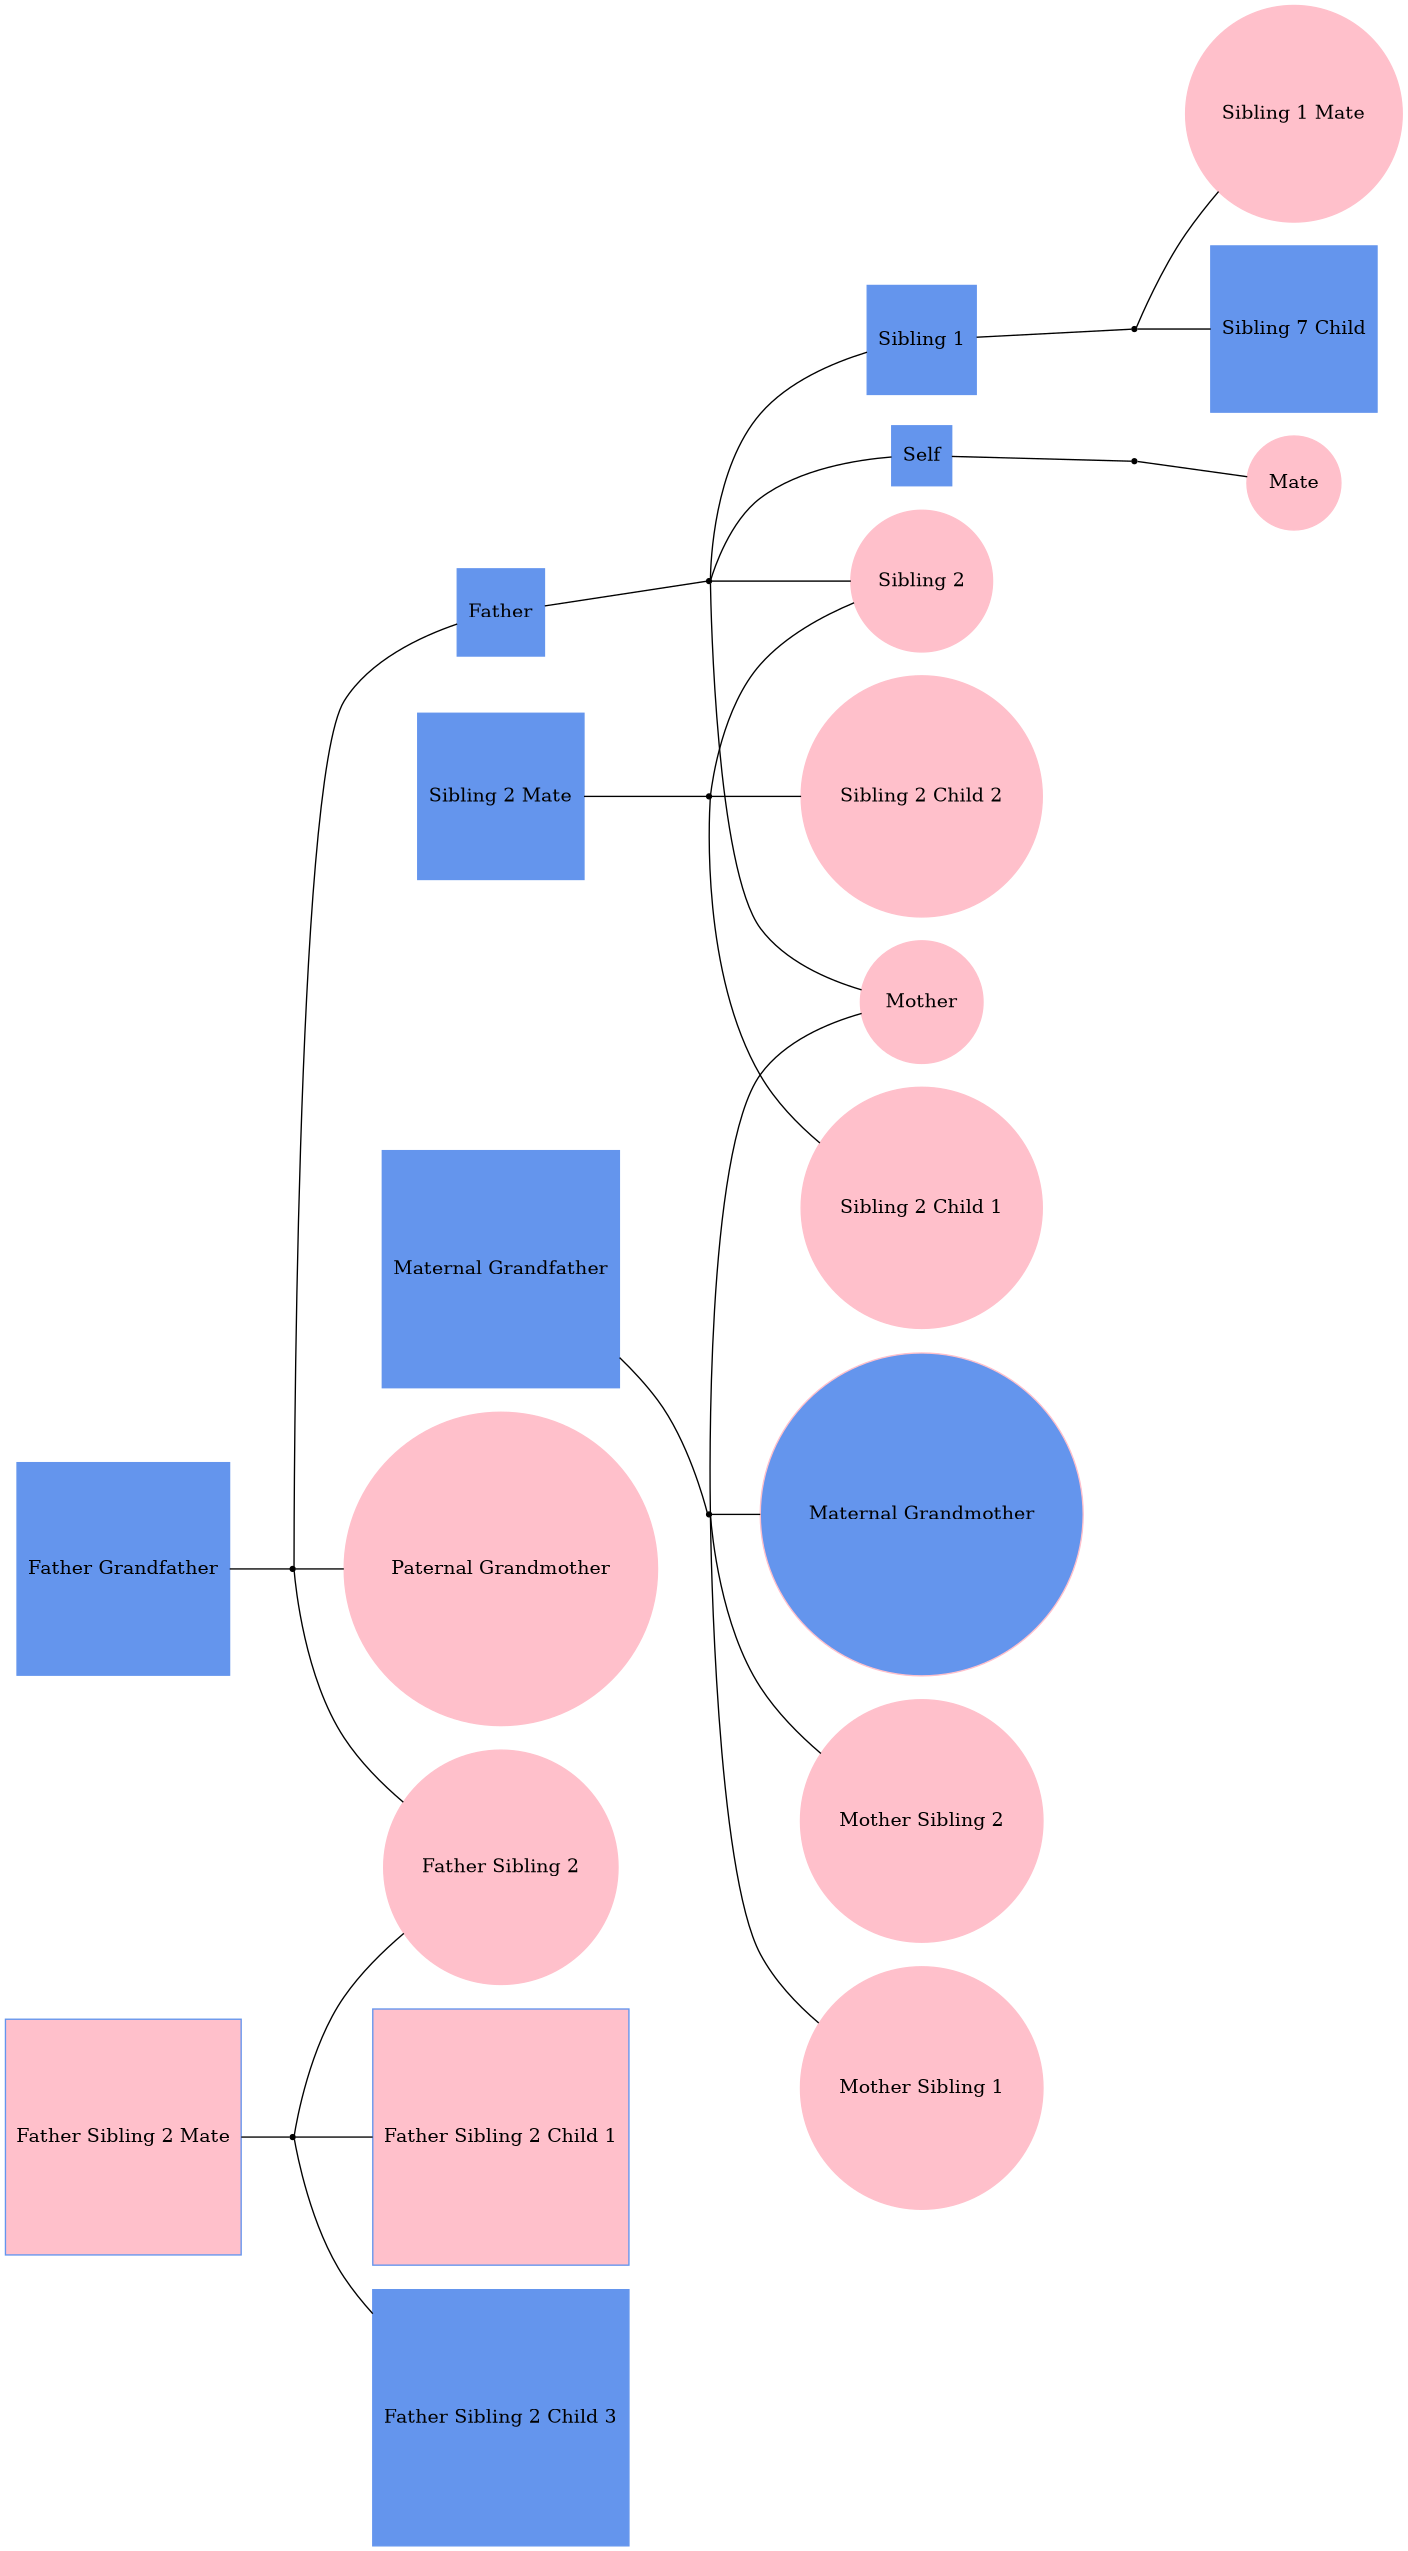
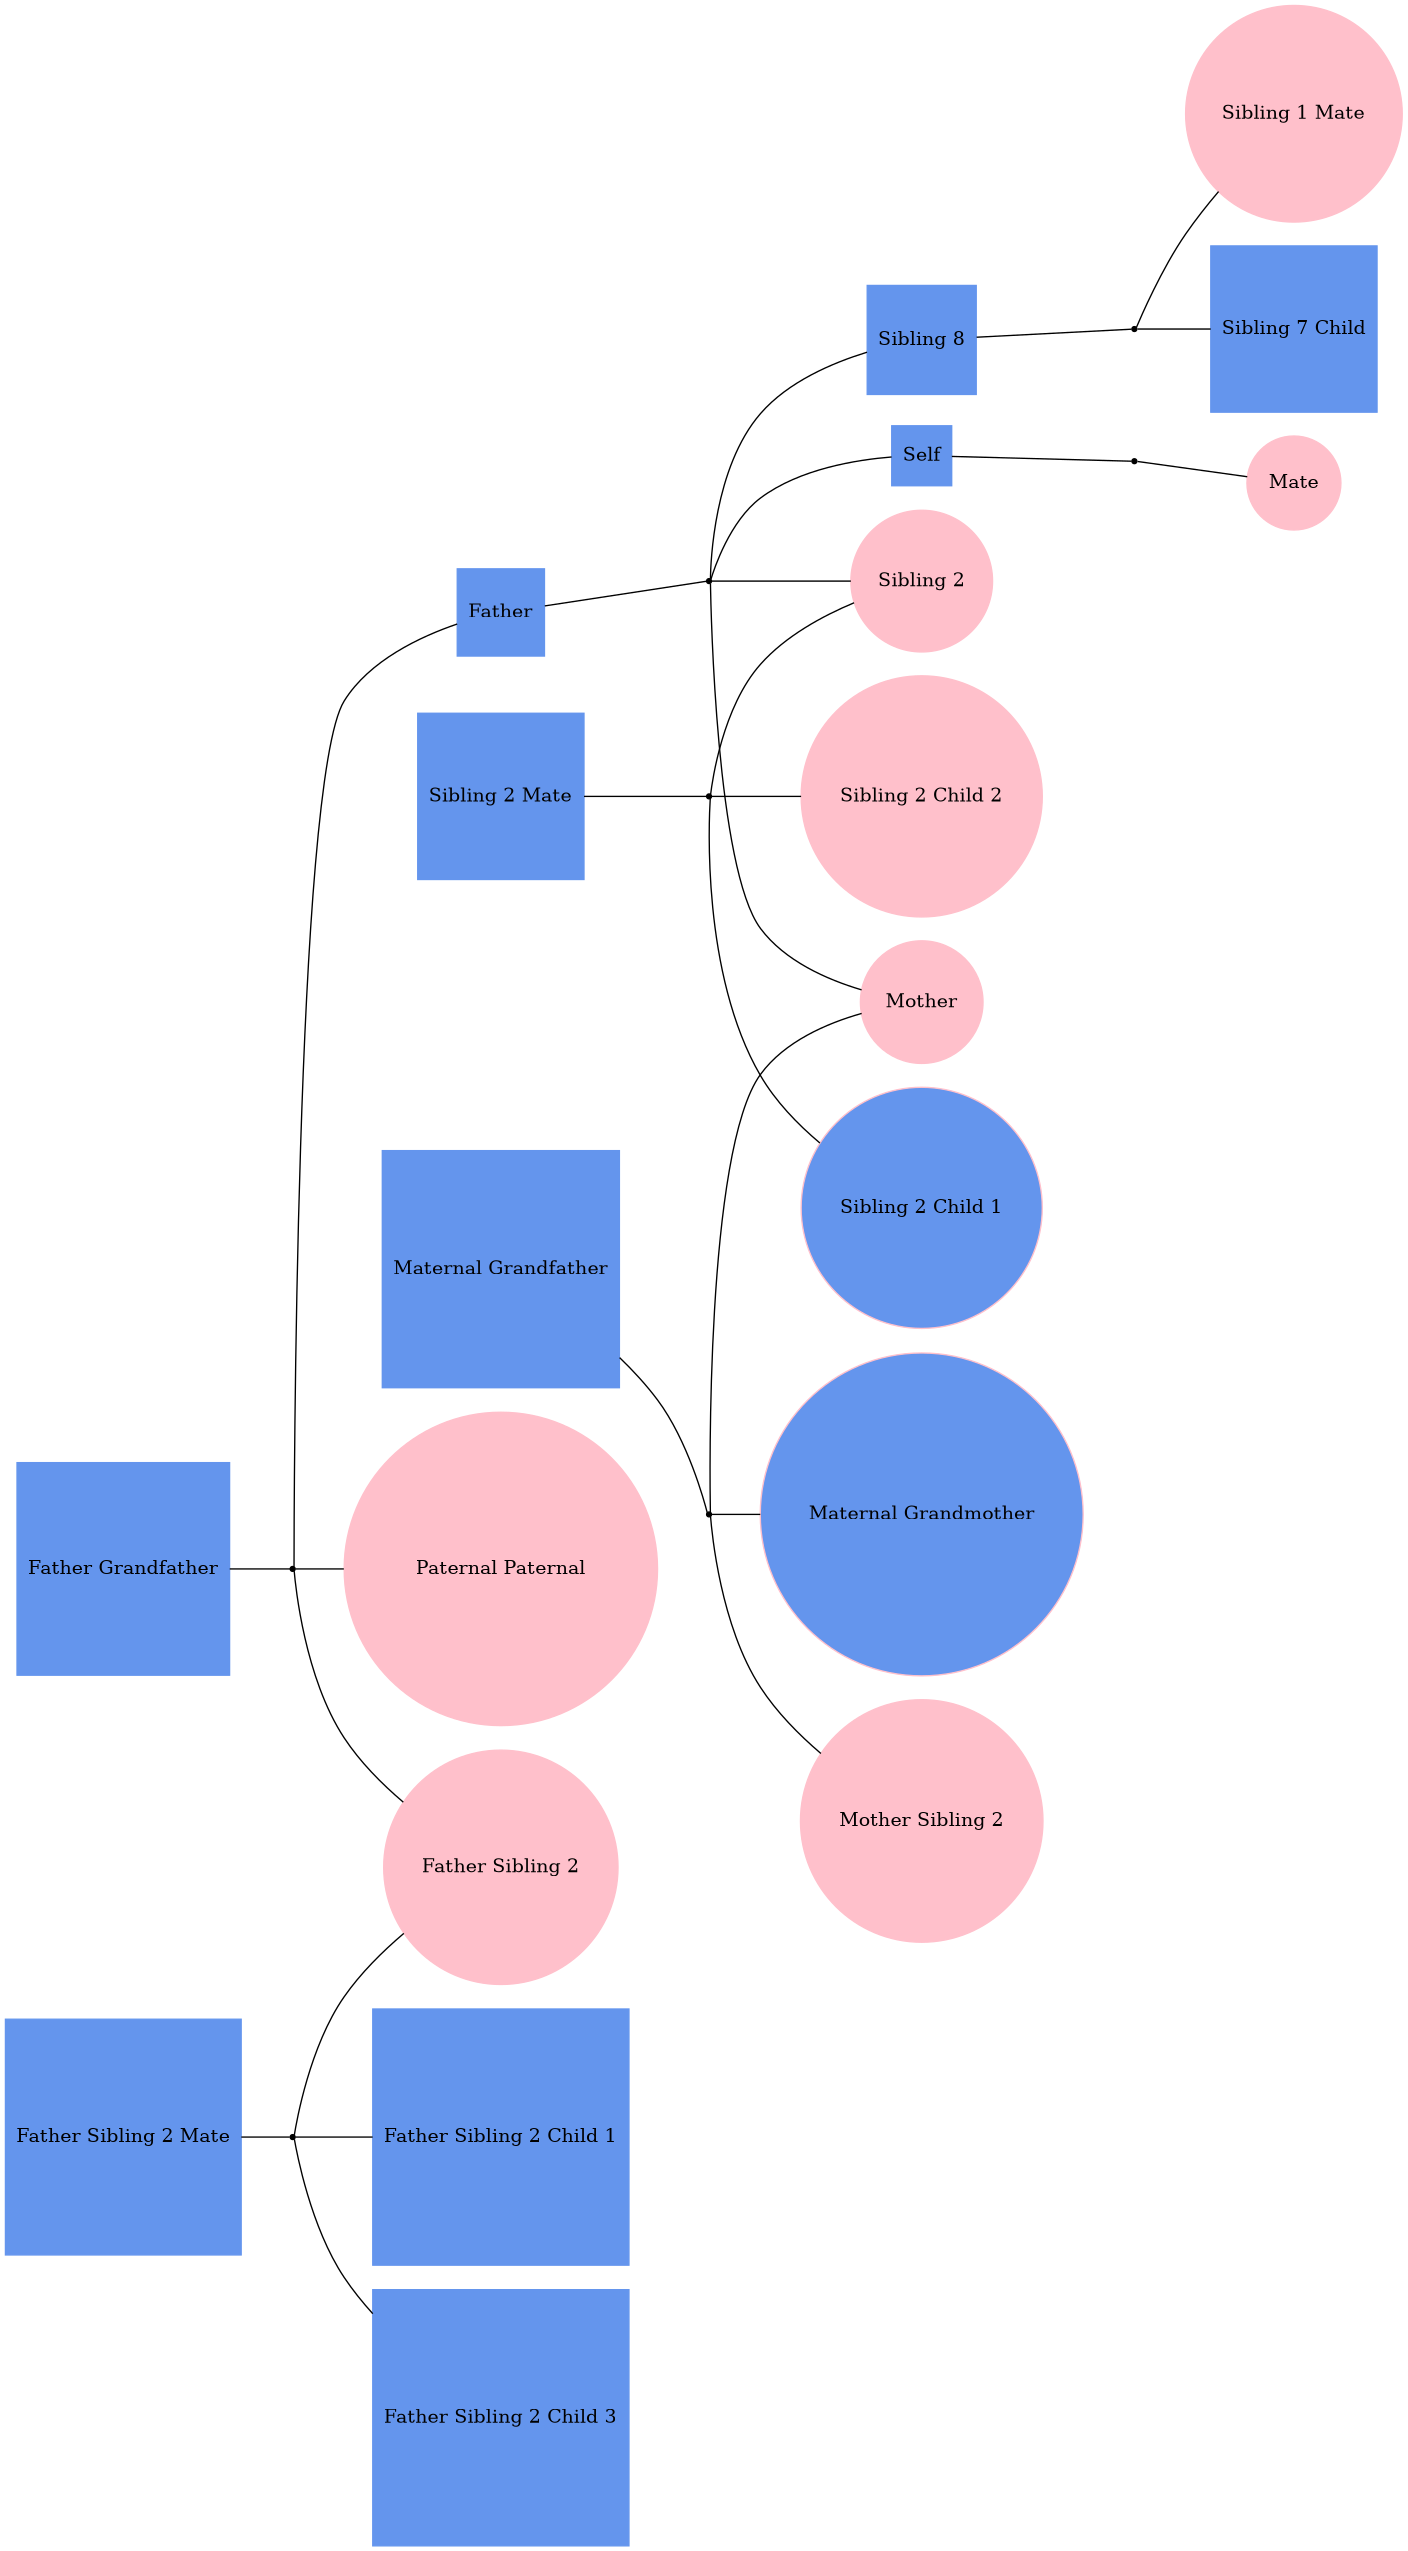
(922, 340) -> (922, 340)
(922, 1208) -> (922, 1208)
(501, 1569) -> (501, 1569)
(922, 2088) -> none
(123, 2137) -> (123, 2137)
(501, 2137) -> (501, 2137)
